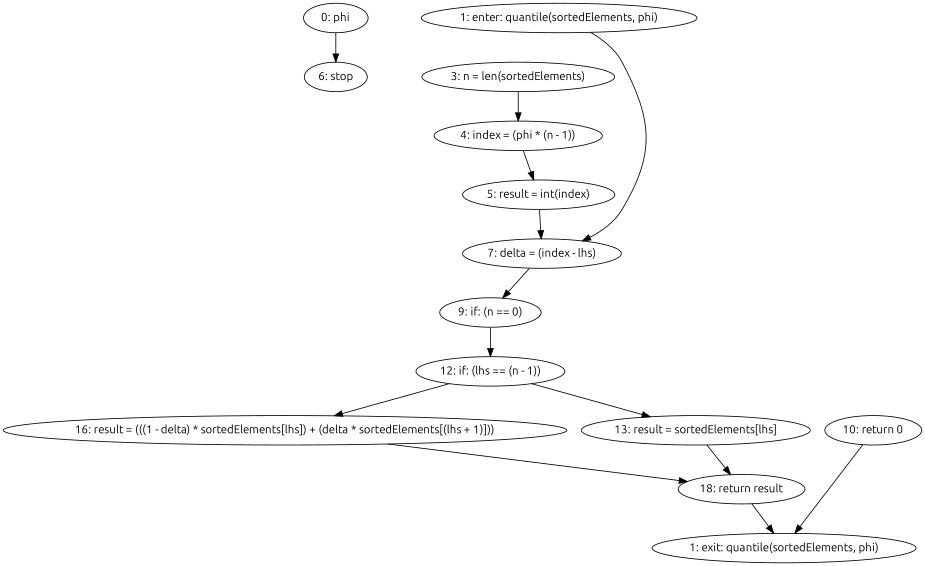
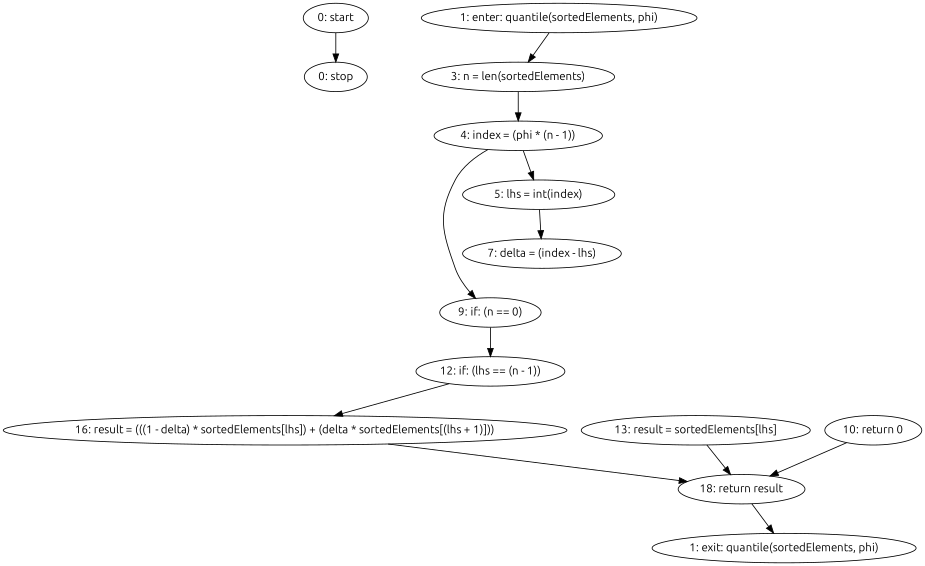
(336, 18) -> (336, 18)
(336, 77) -> (336, 77)
(646, 136) -> (541, 44)
(539, 195) -> (539, 195)
(519, 280) -> (444, 215)
(587, 399) -> none
(831, 486) -> (812, 458)
